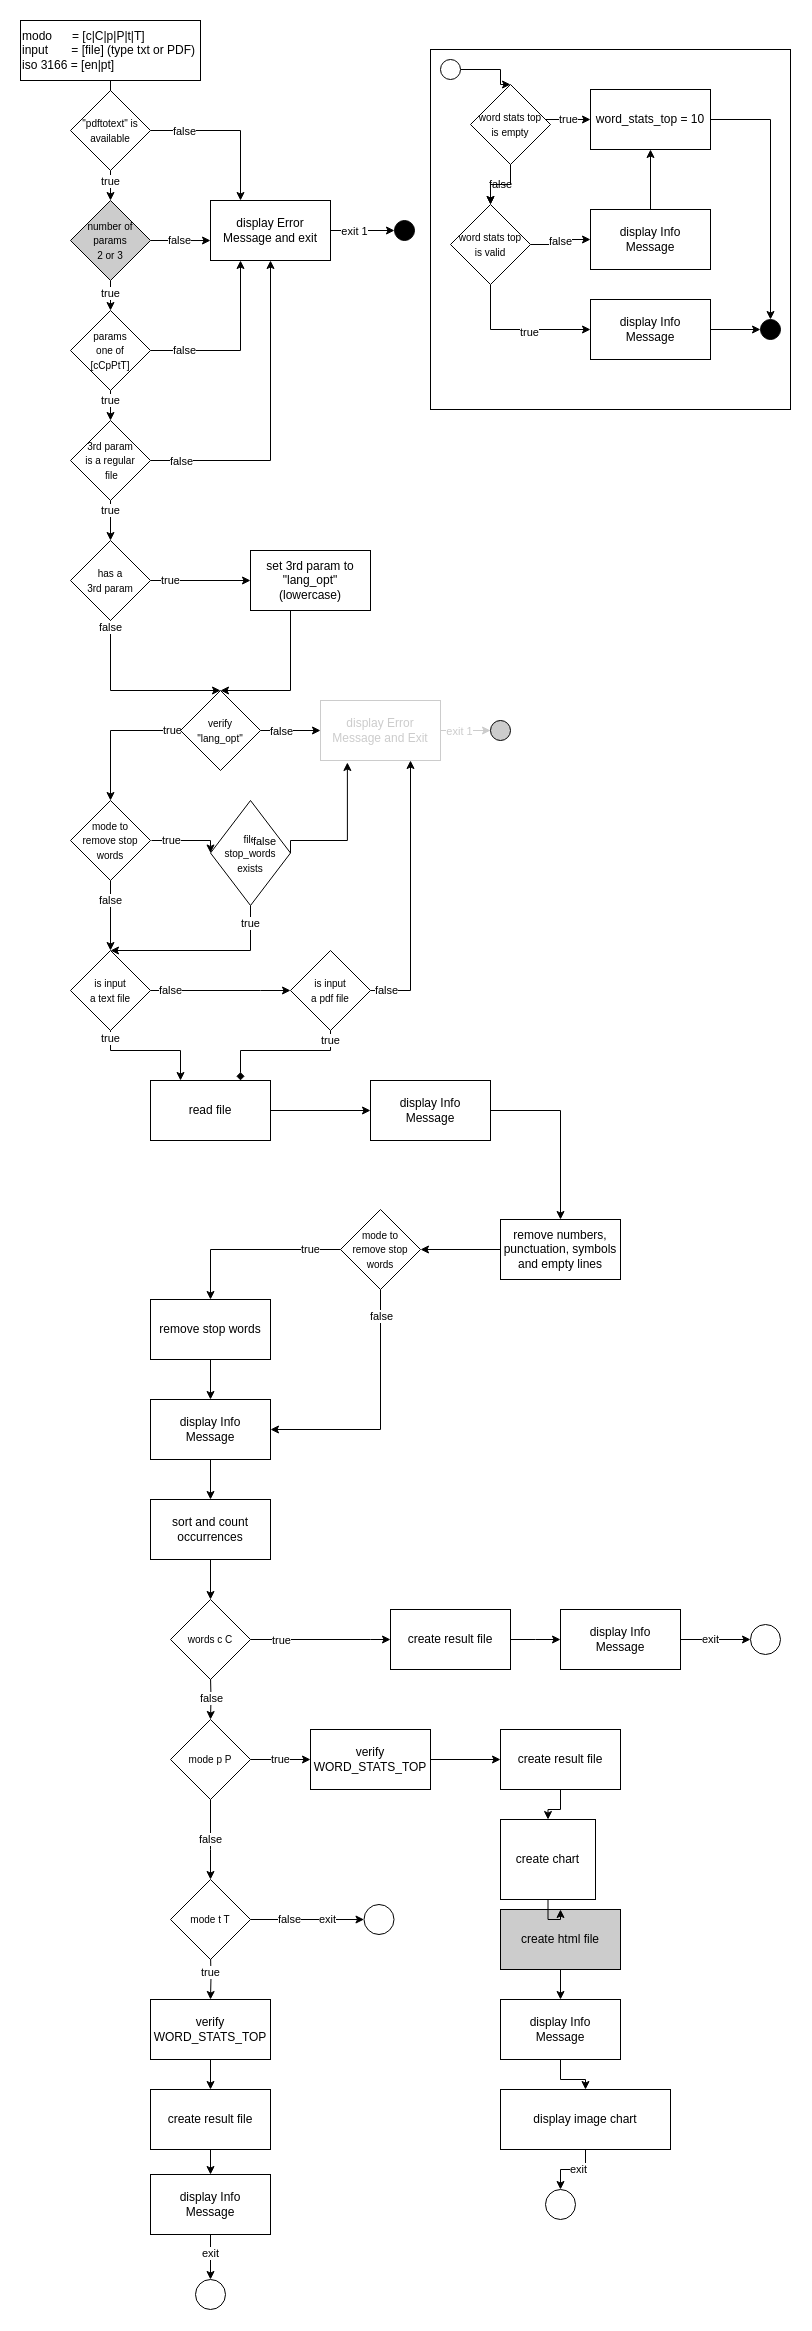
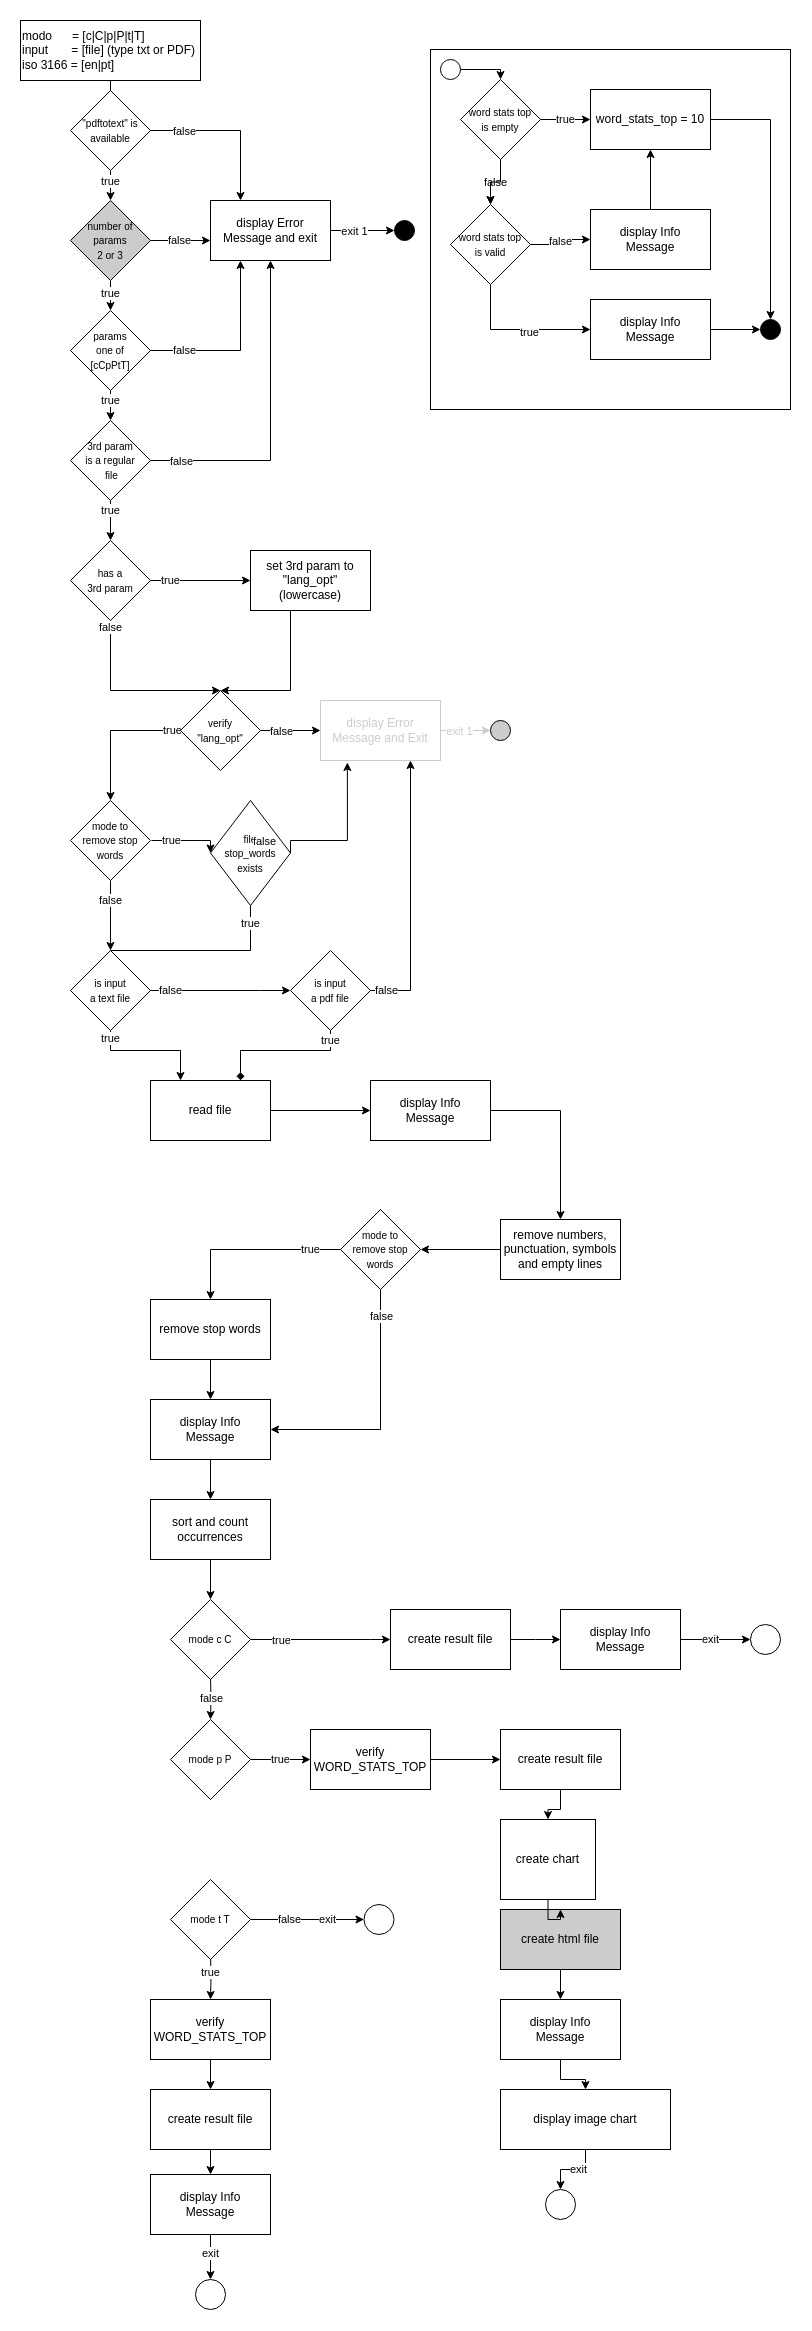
(511, 125) -> (501, 120)
(118, 951) -> (116, 951)
(211, 1640) -> (211, 1640)
(211, 1836) -> none
